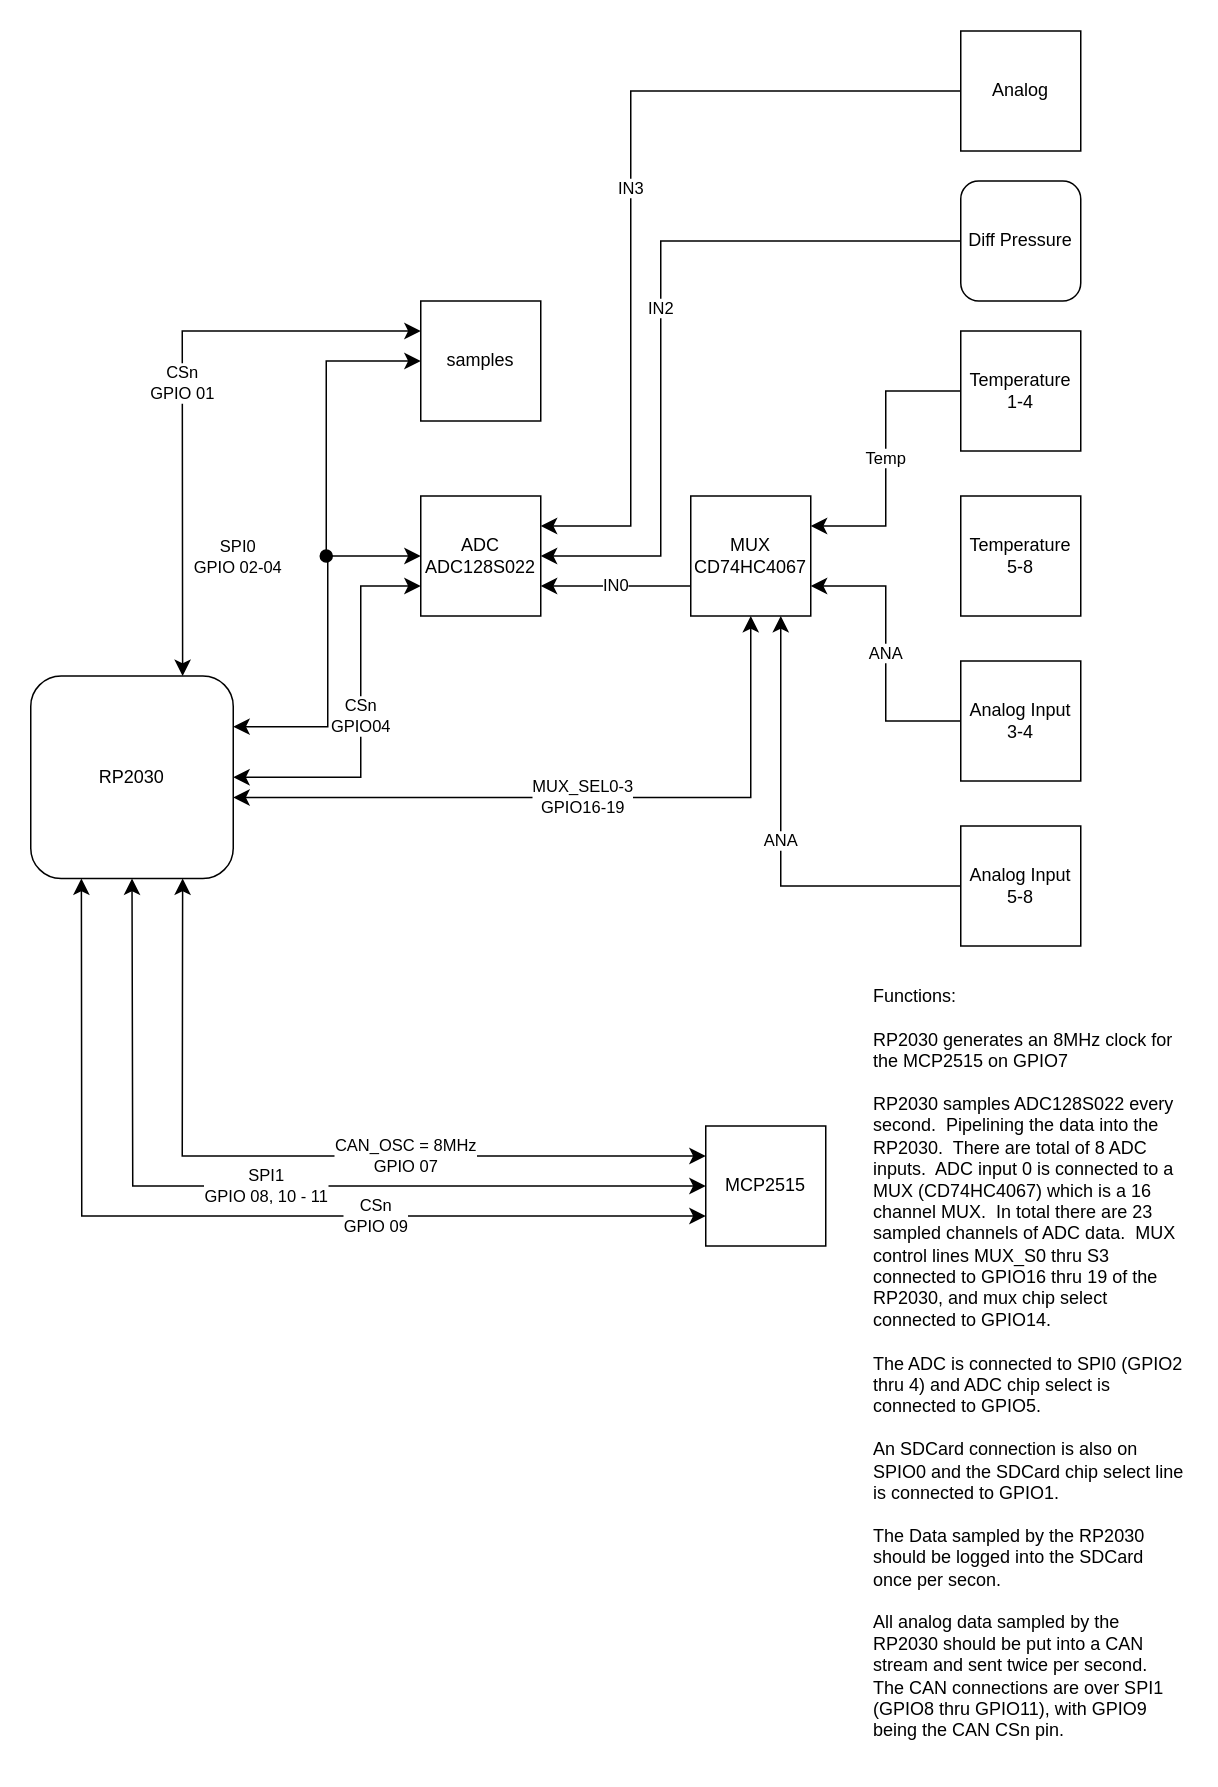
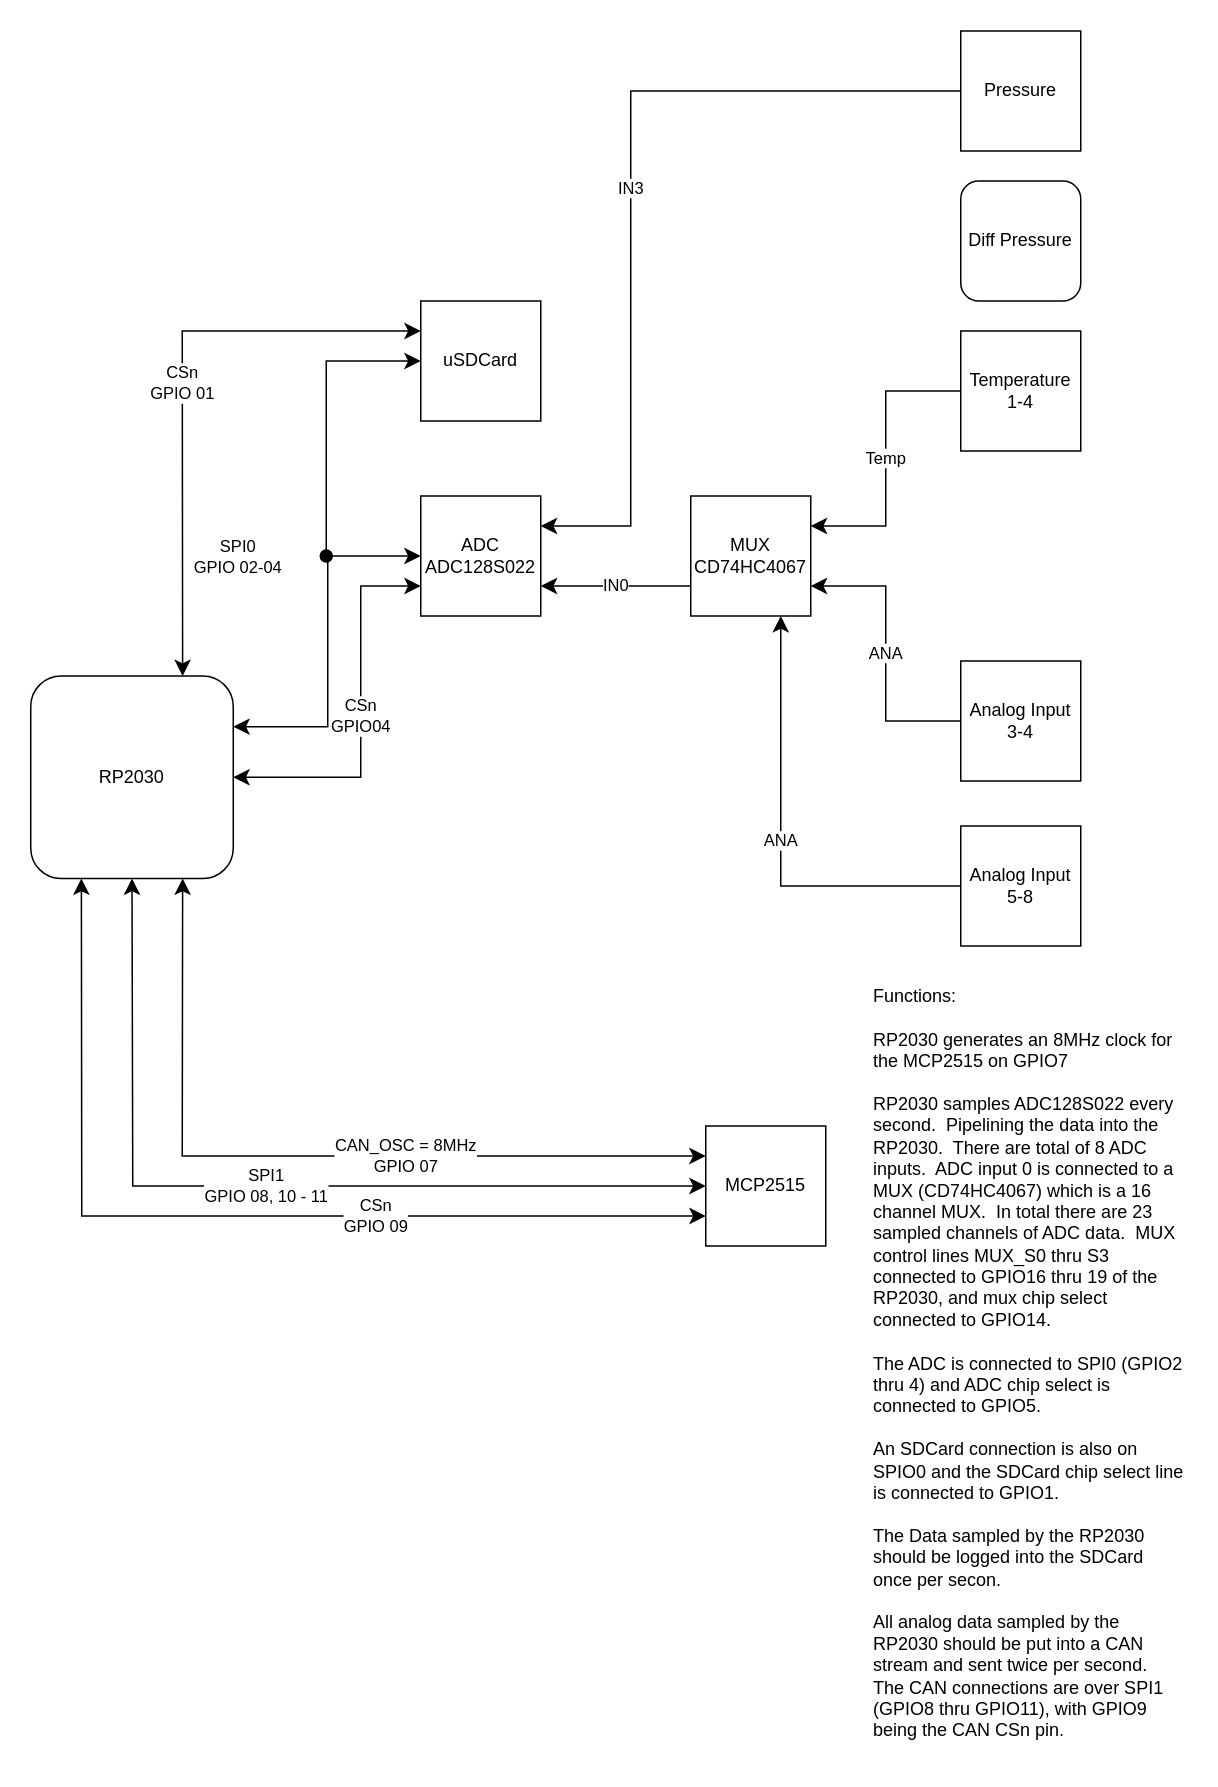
(1021, 91) -> (1021, 91)
(661, 303) -> none
(481, 361) -> (481, 361)
(1021, 556) -> none
(751, 773) -> none
